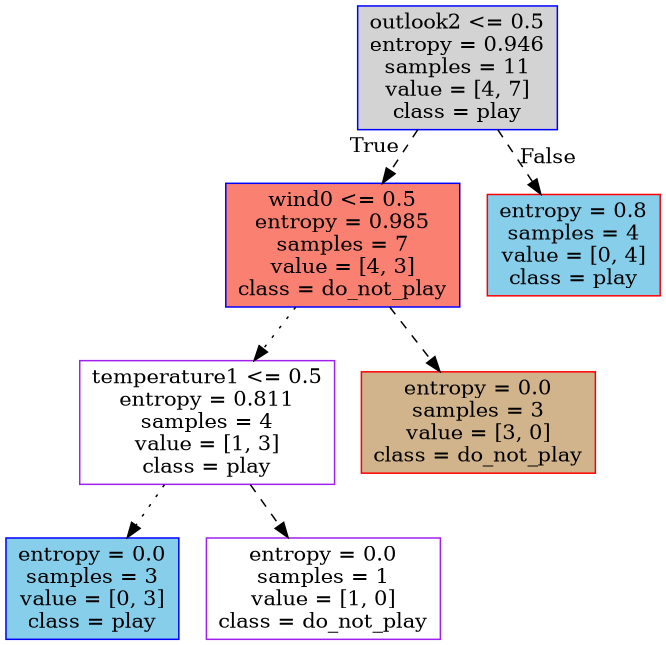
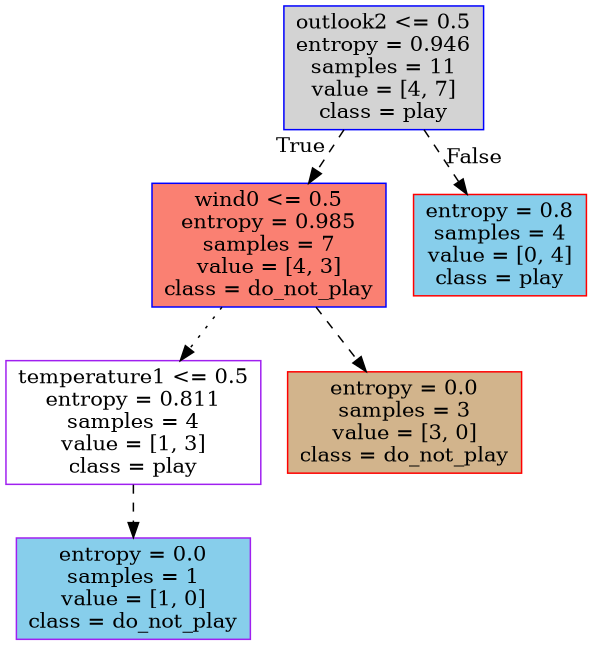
(92, 589) -> none
(323, 589) -> (133, 589)
